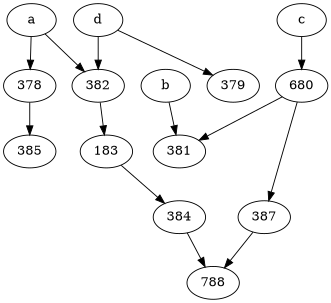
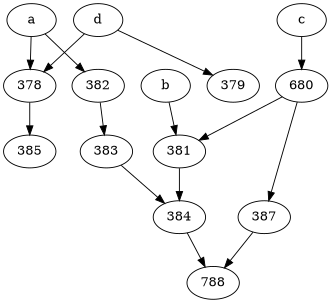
(98, 48) -> (69, 48)
(106, 151) -> (106, 151)
none -> (179, 180)
